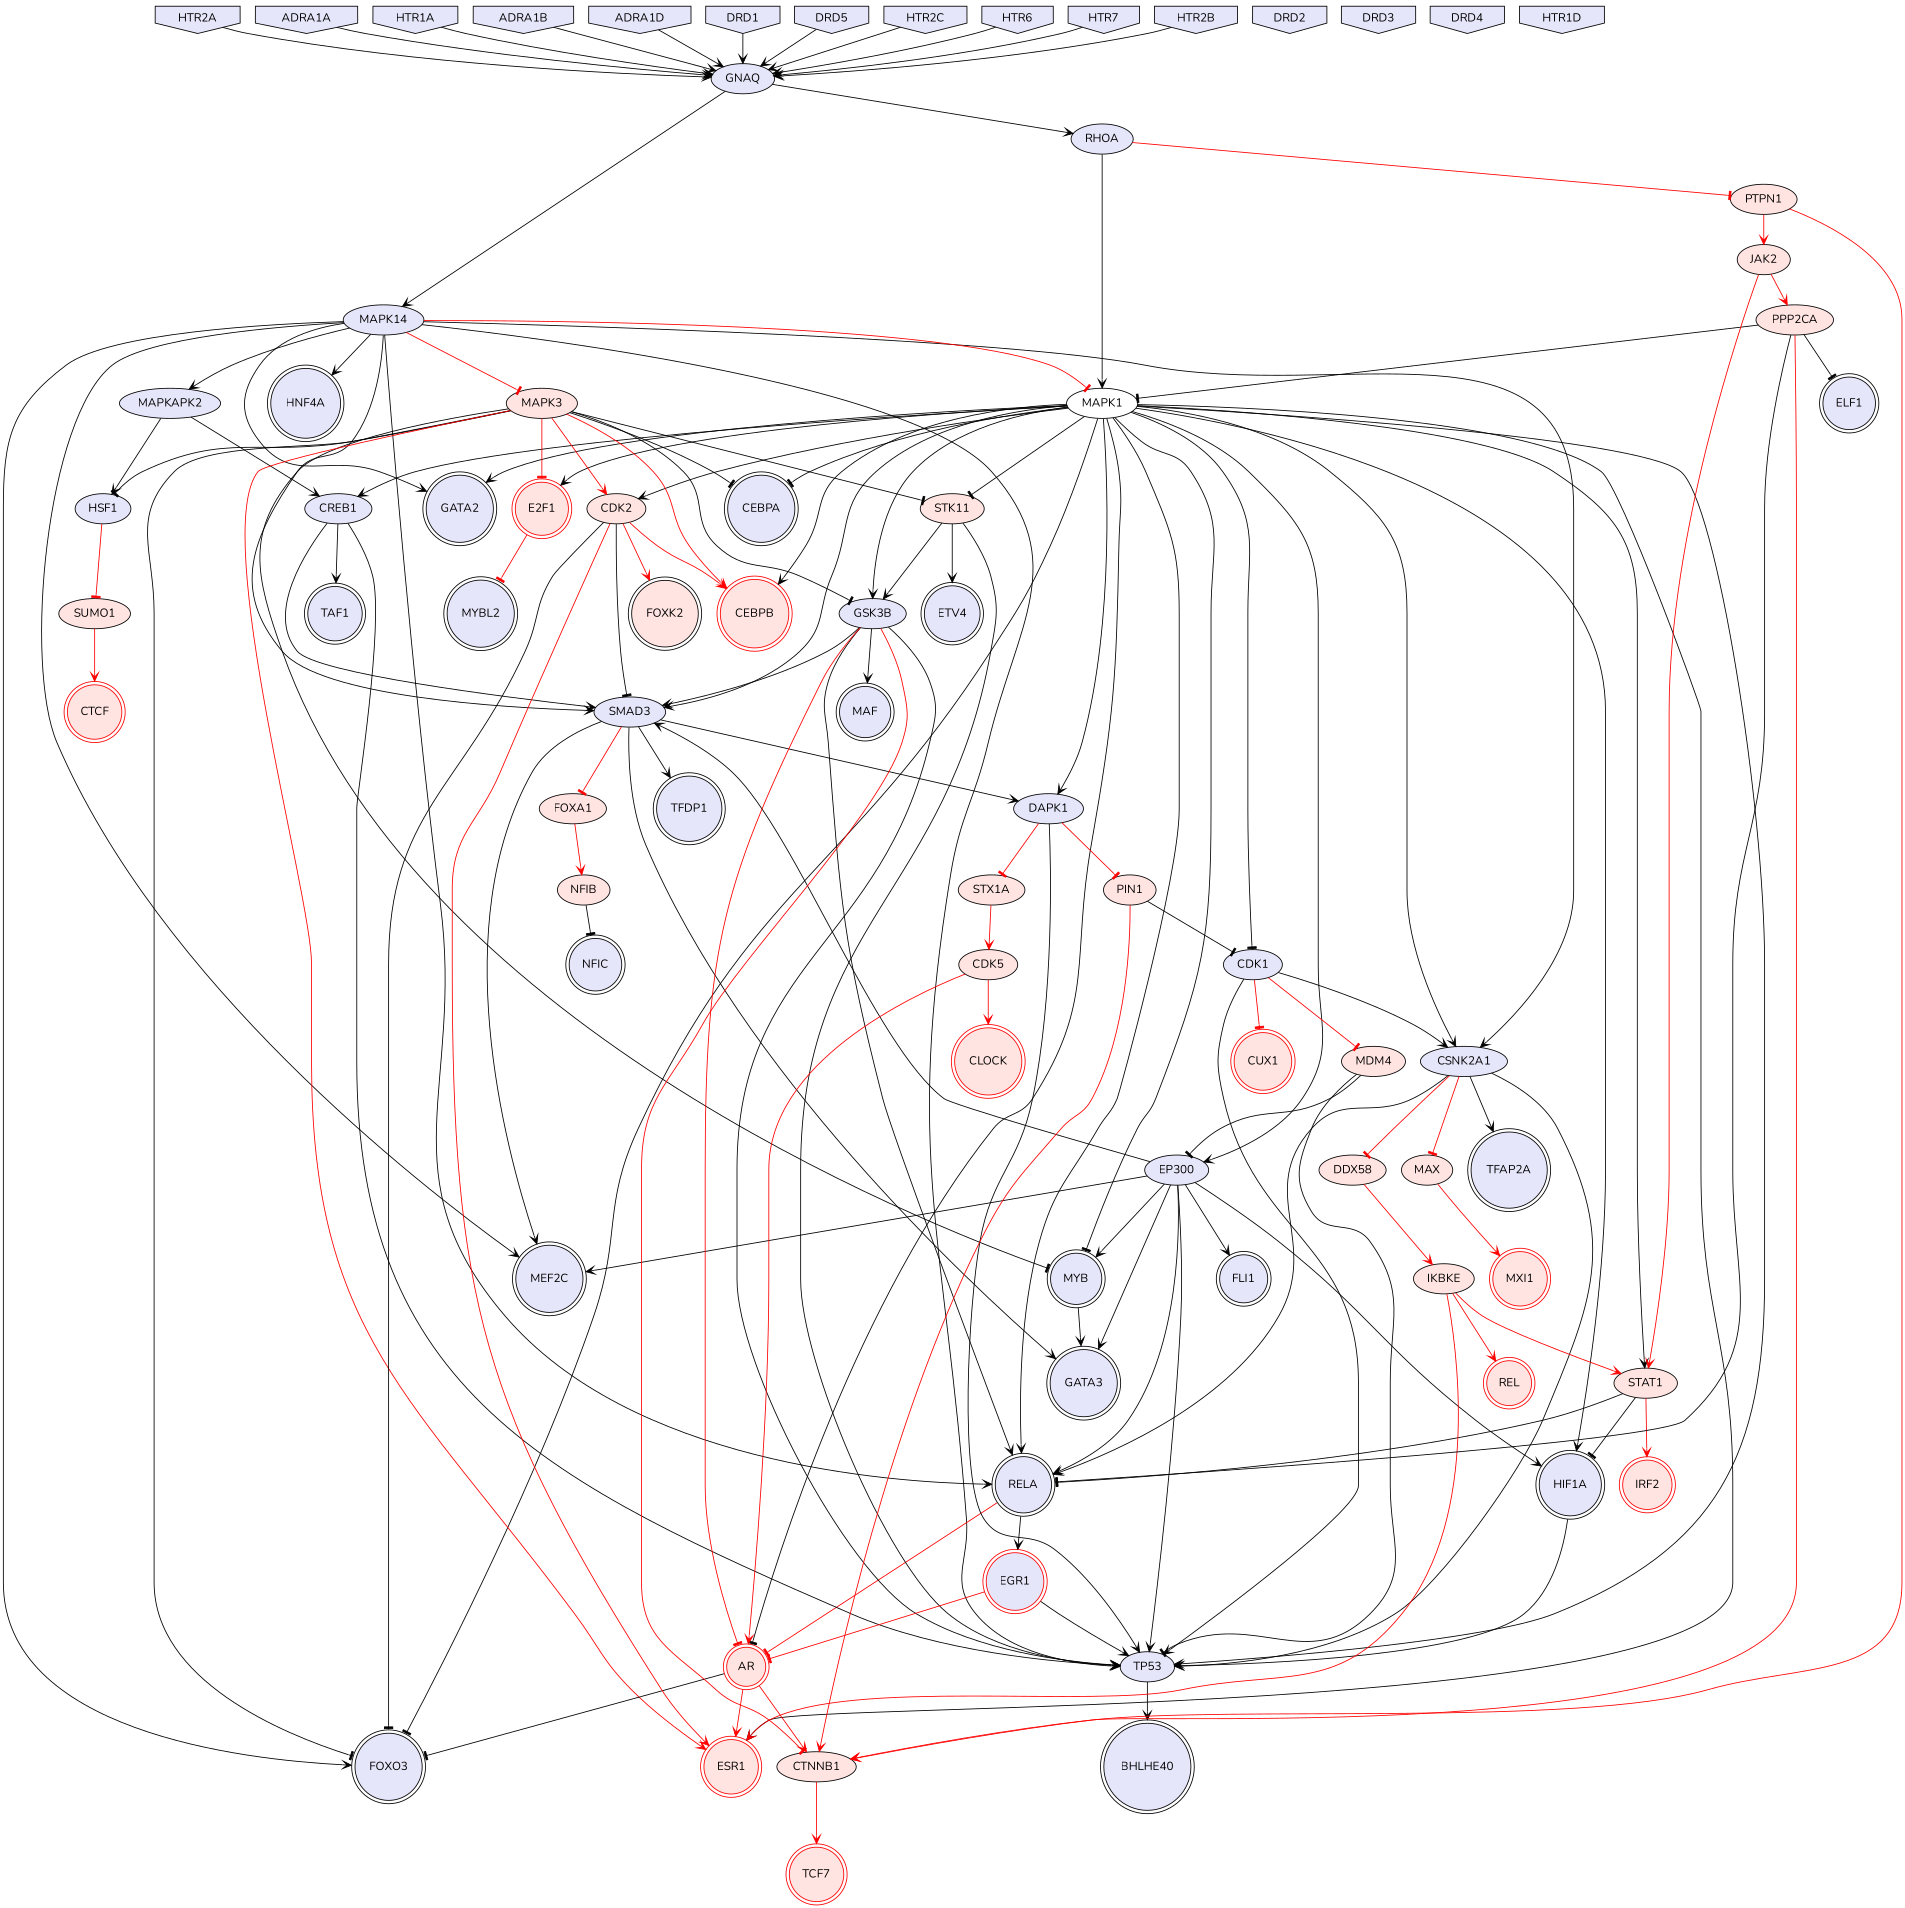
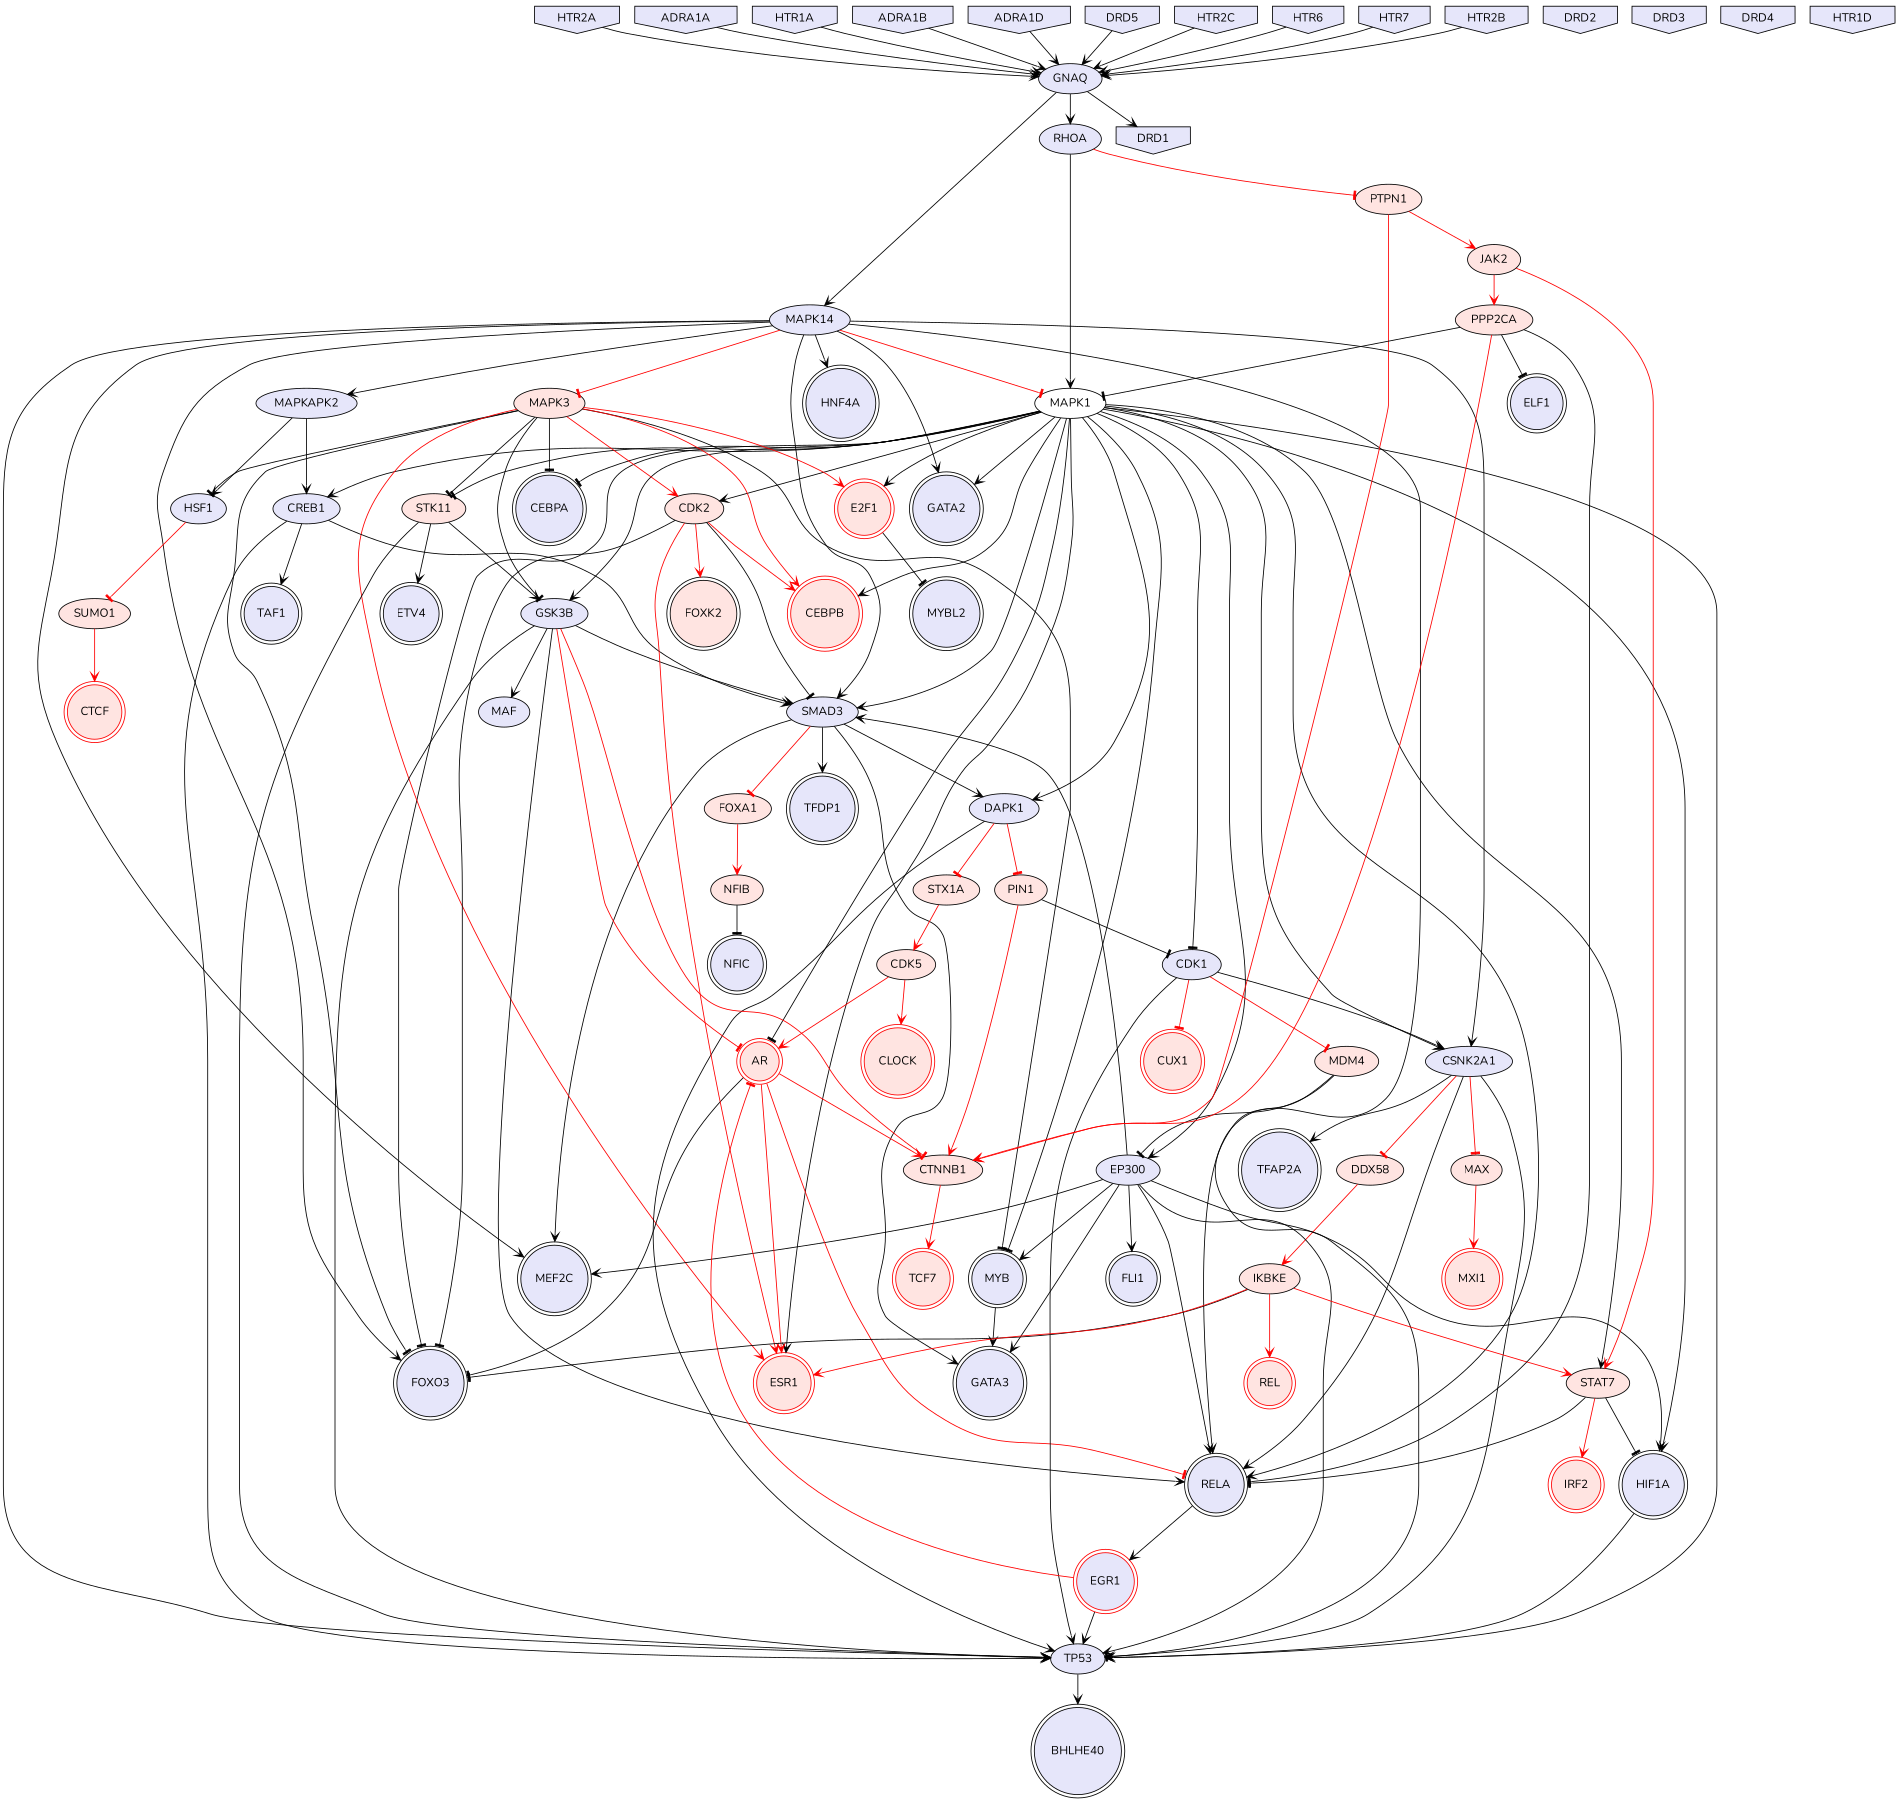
(743, 44) -> (1109, 107)
(542, 444) -> (714, 432)
(514, 556) -> (900, 554)
(865, 712) -> (504, 712)
none -> (862, 1340)
(1646, 1383) -> (1598, 1383)
(889, 1573) -> (892, 1373)
